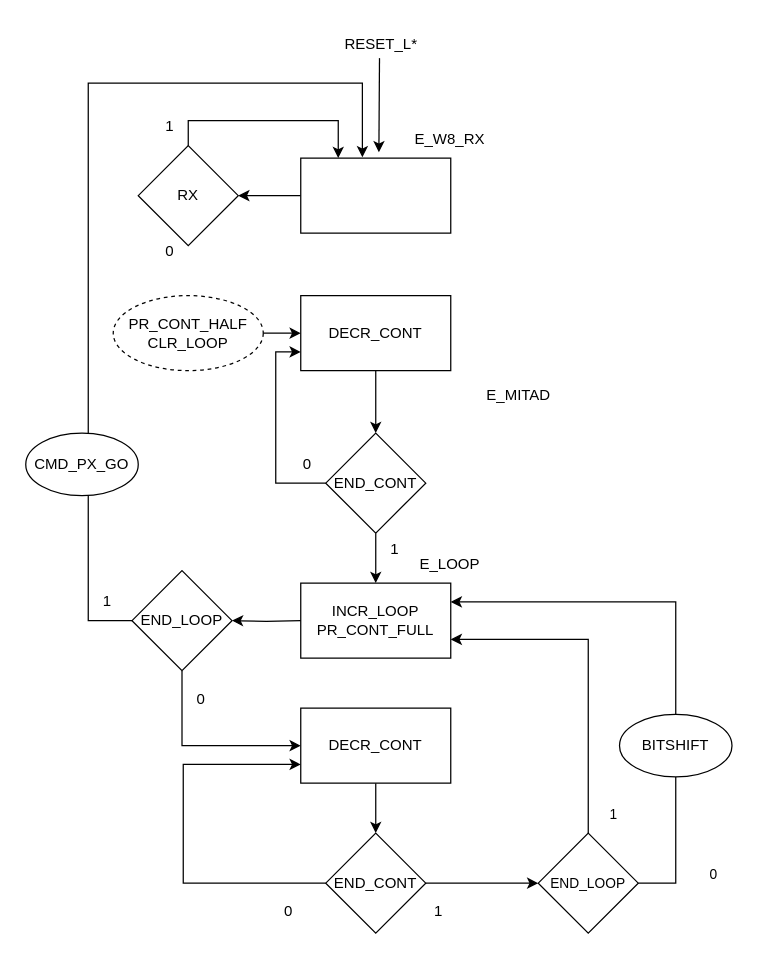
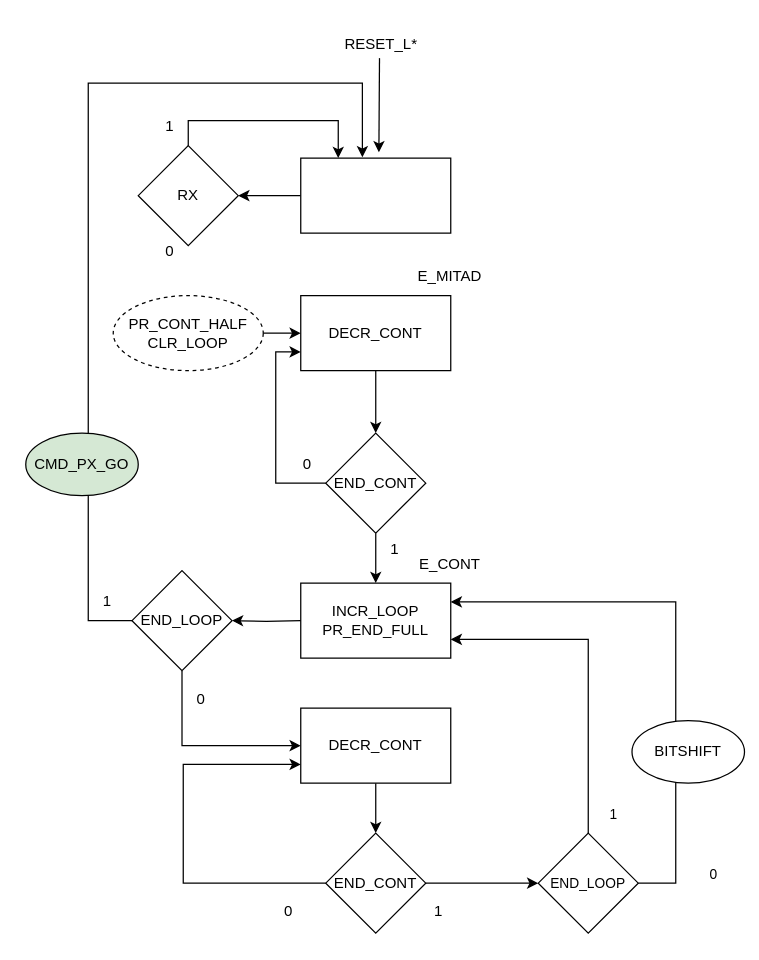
(449, 139) -> none
(518, 396) -> (449, 277)
(82, 464) -> (82, 464)
(450, 564) -> (450, 564)
(376, 621) -> (376, 621)
(676, 746) -> (688, 752)
